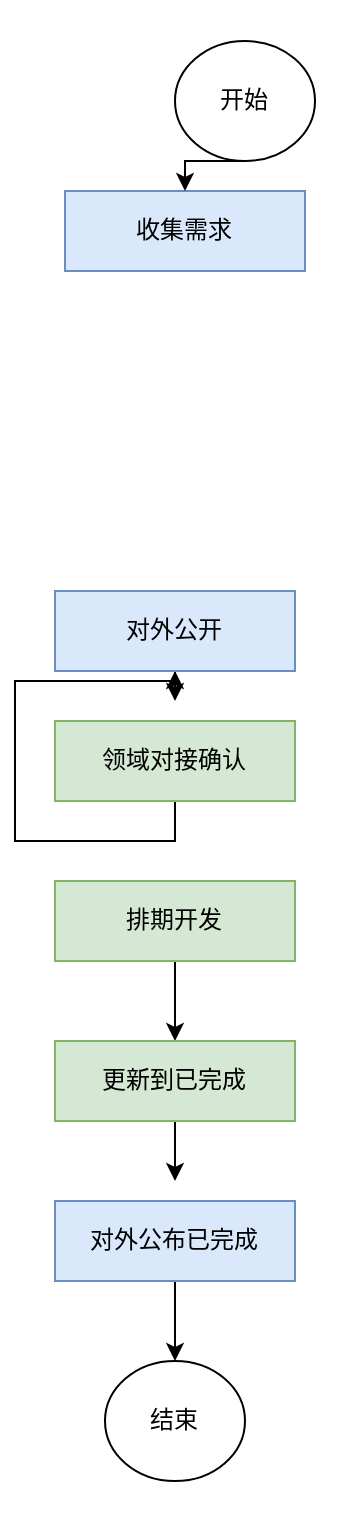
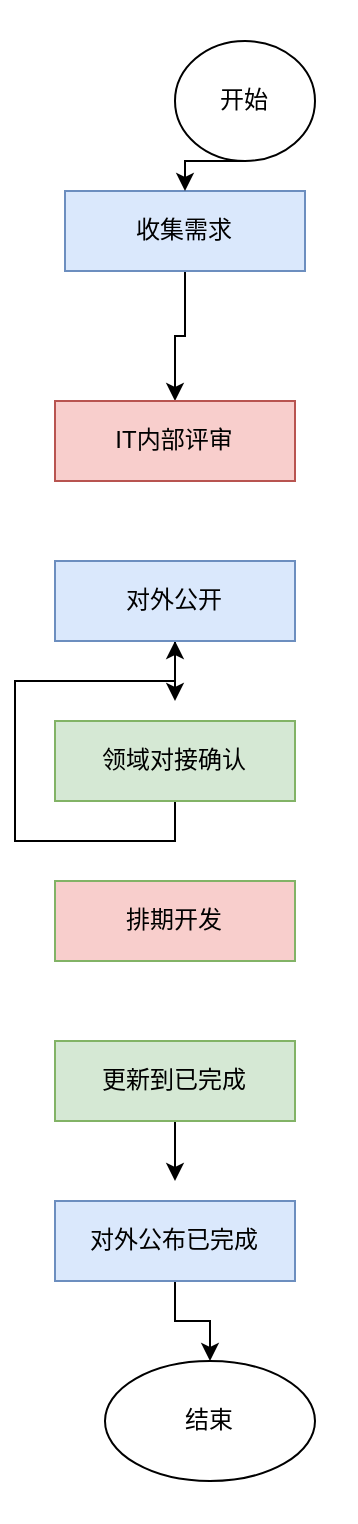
none -> (185, 334)
none -> (175, 441)
(175, 631) -> (175, 601)
(175, 921) -> (175, 921)
(175, 994) -> none
(175, 1421) -> (210, 1421)
